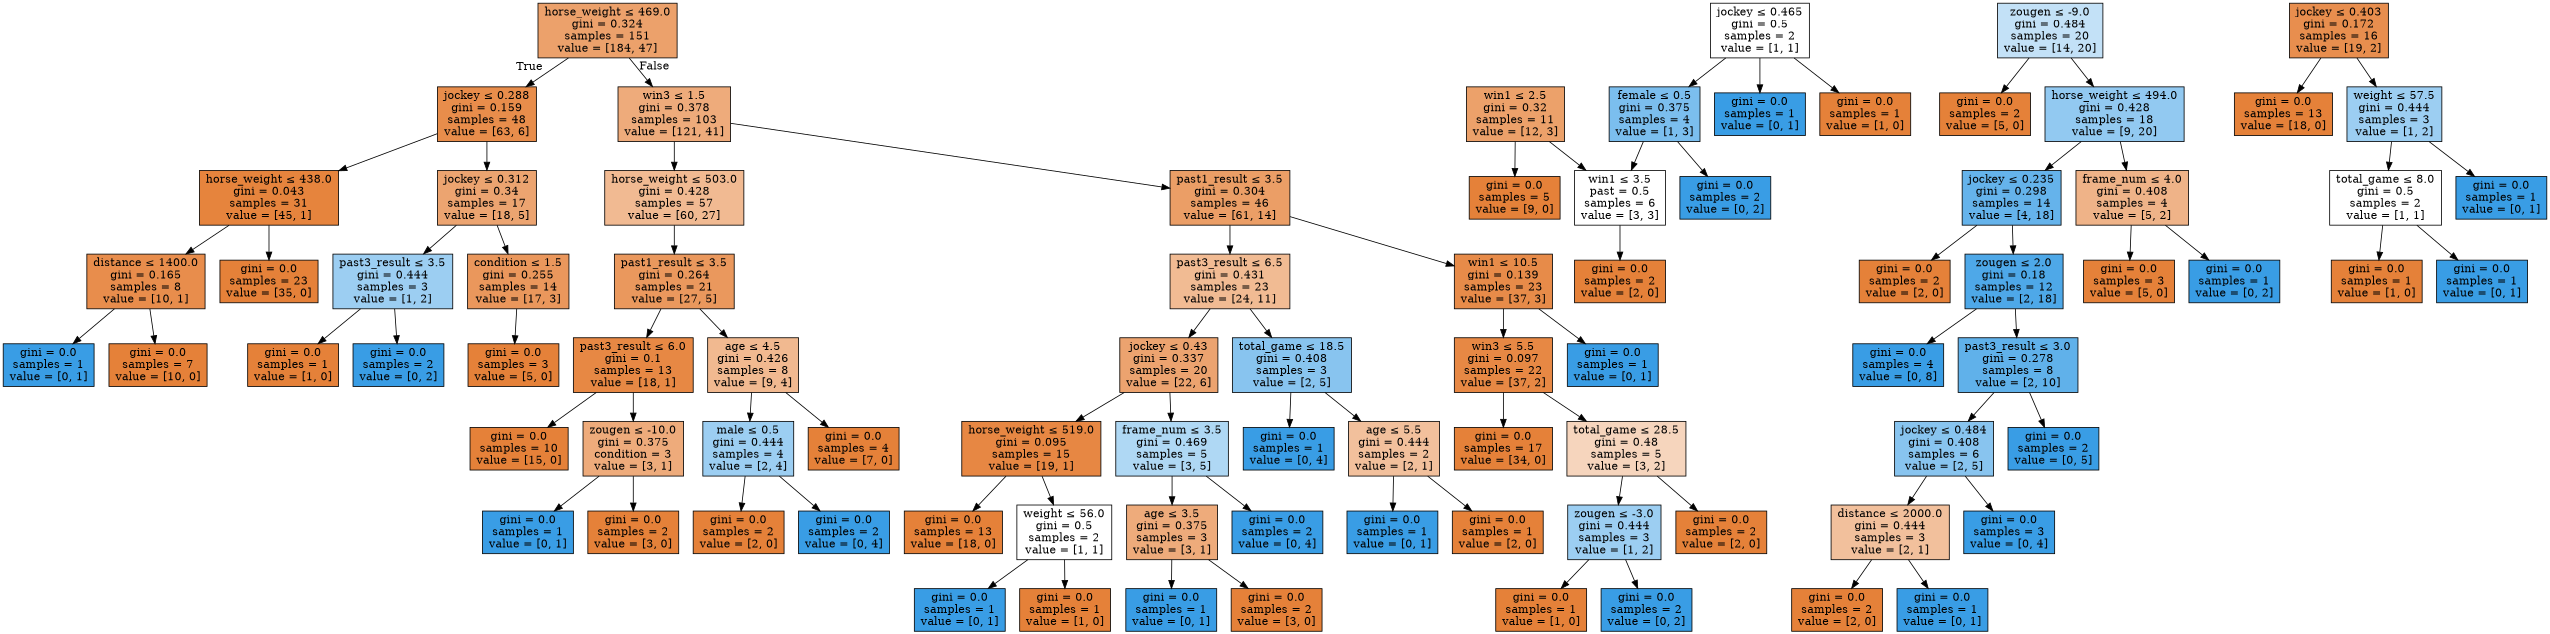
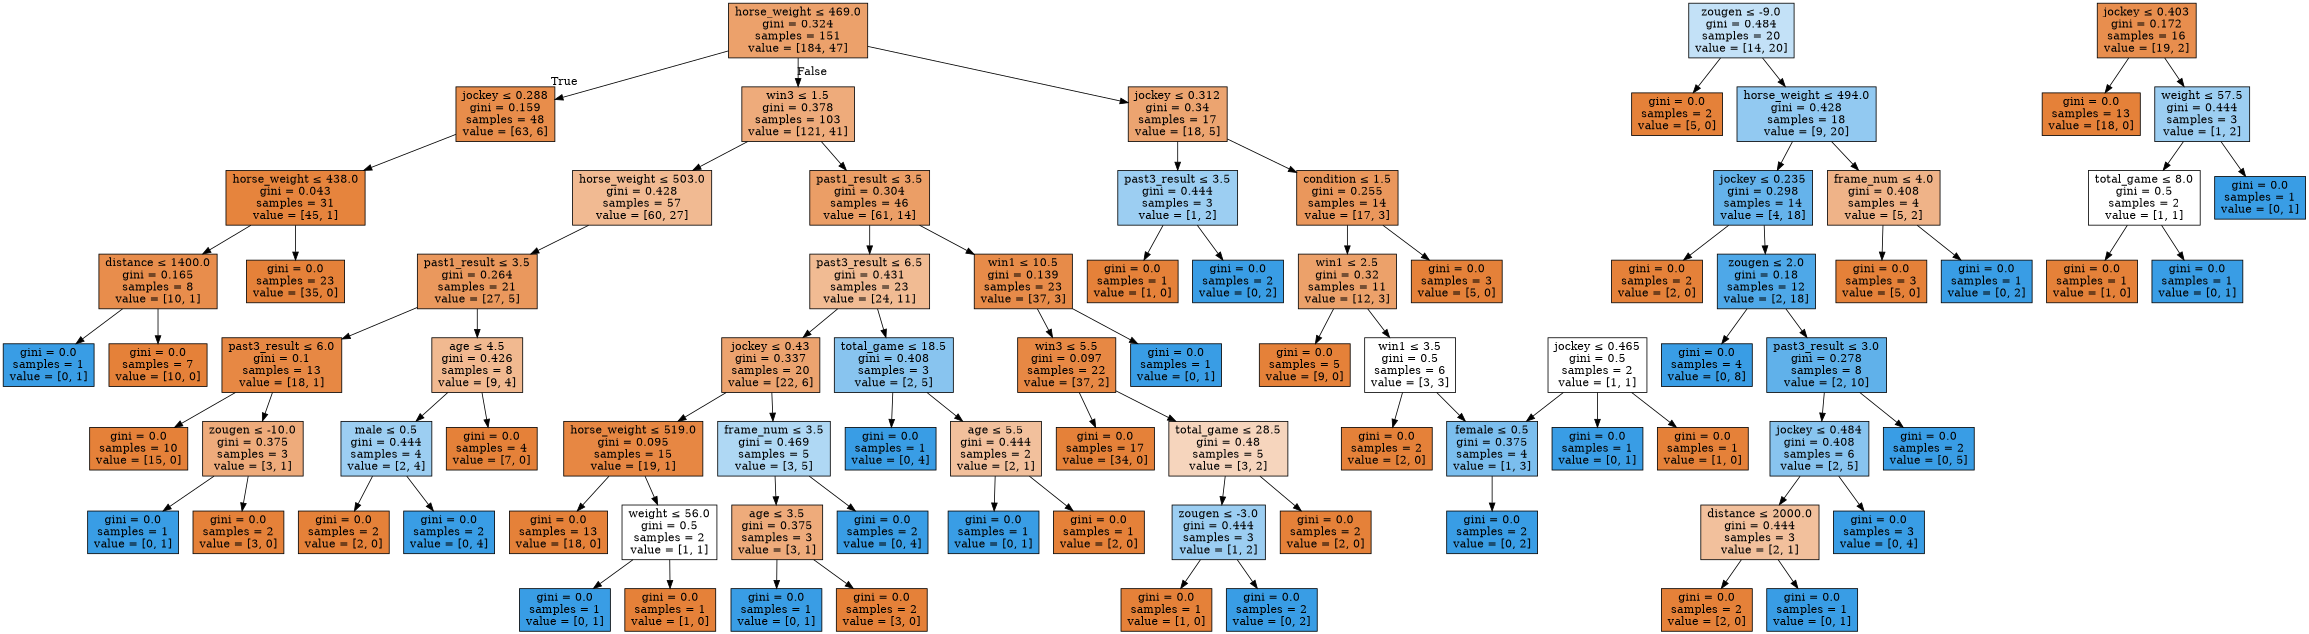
(487, 152) -> (994, 74)
(1639, 152) -> (1448, 404)
(1620, 191) -> (1410, 359)
none -> (1347, 235)
(633, 454) -> (253, 454)
